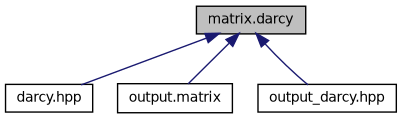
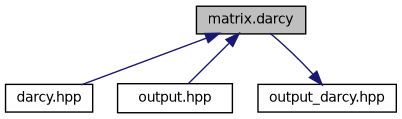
(286, 65) -> (292, 53)
(175, 98) -> (175, 98)
